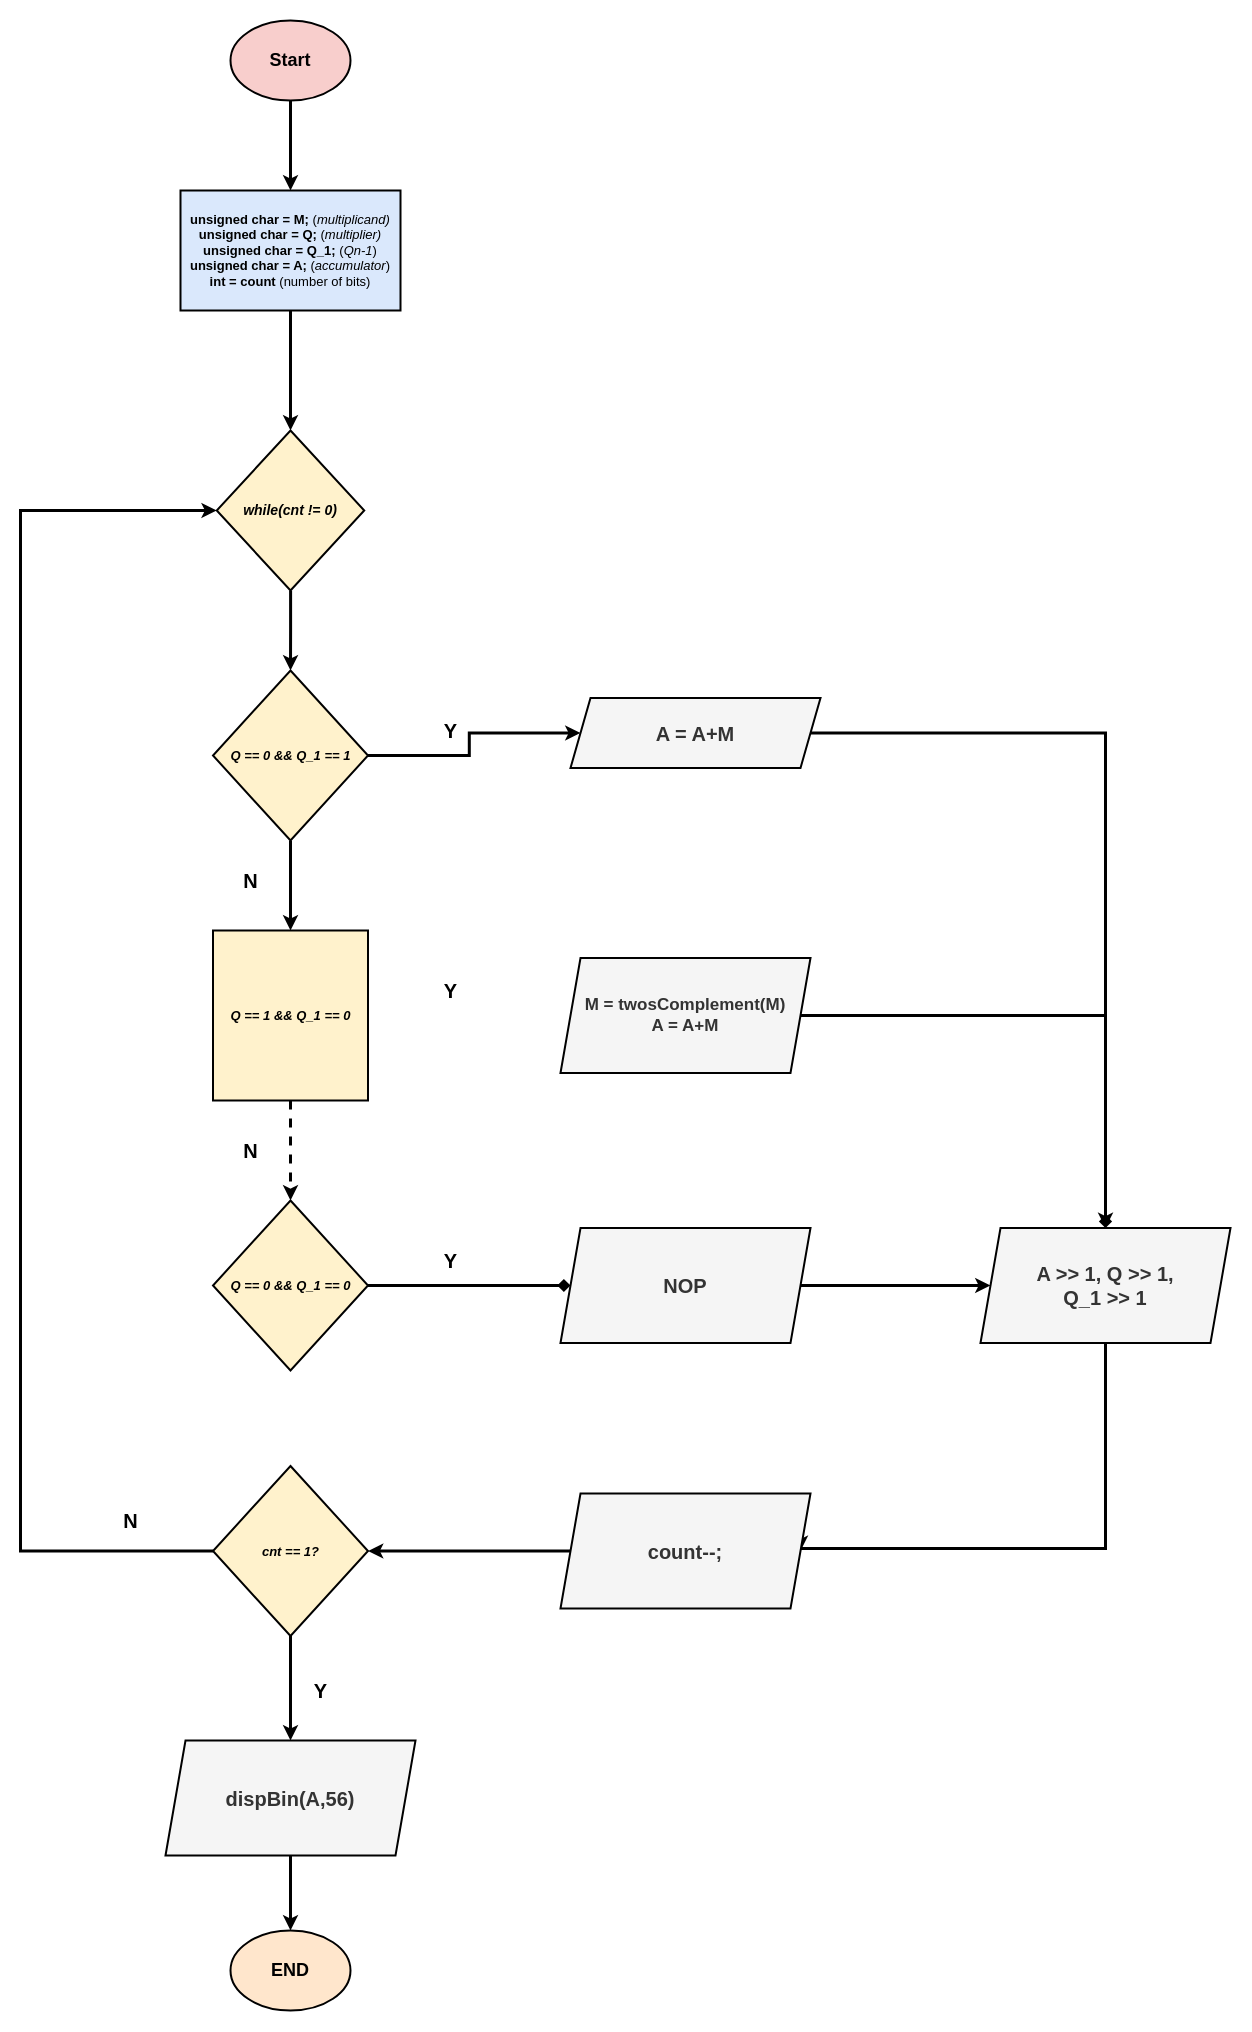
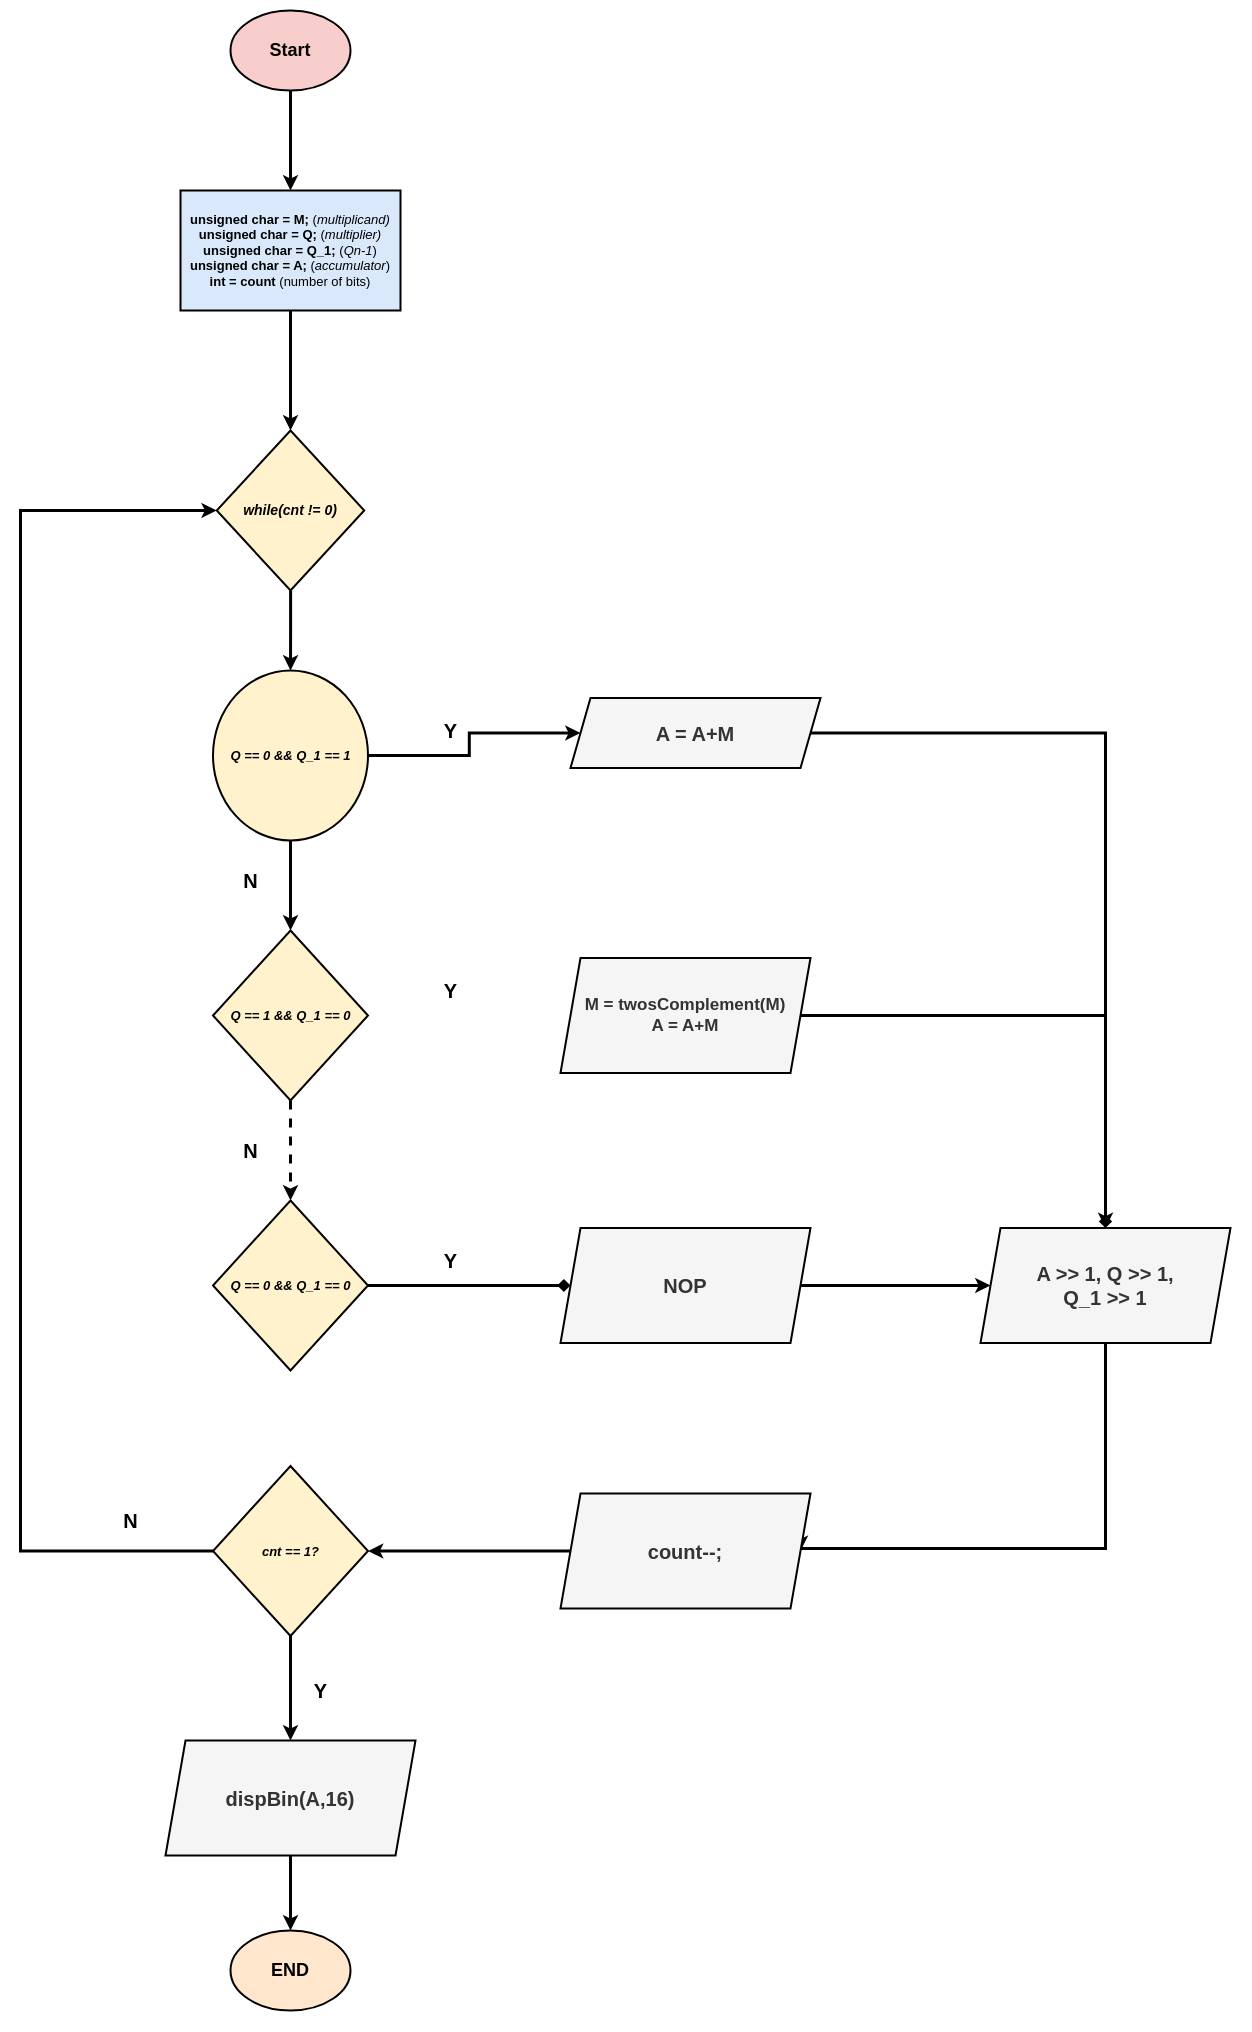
(291, 61) -> (291, 51)
(291, 756) -> (291, 756)
(291, 1016) -> (291, 1016)
(291, 1799) -> (291, 1799)
